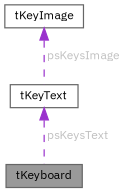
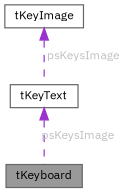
(77, 136) -> (77, 136)
